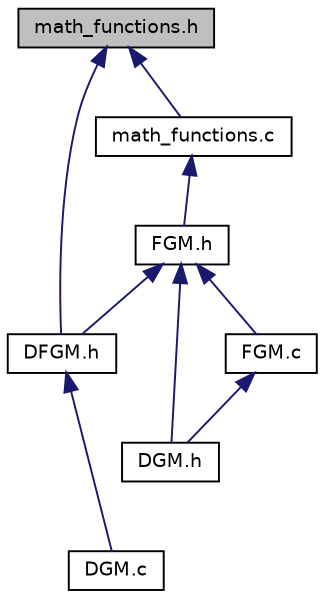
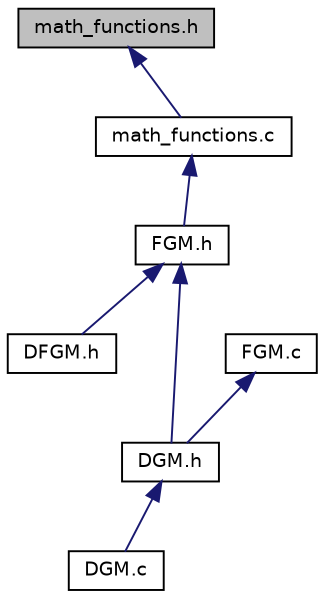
(65, 197) -> none
(233, 307) -> none
(92, 472) -> (139, 525)
